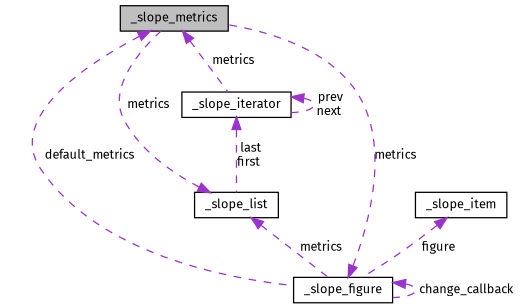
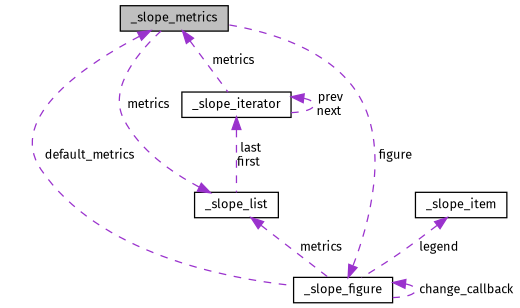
(394, 156) -> (394, 156)
(437, 248) -> (437, 248)
